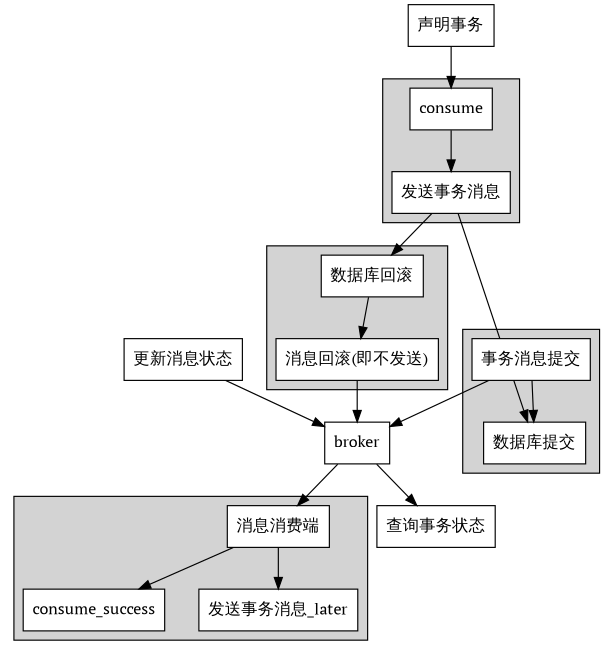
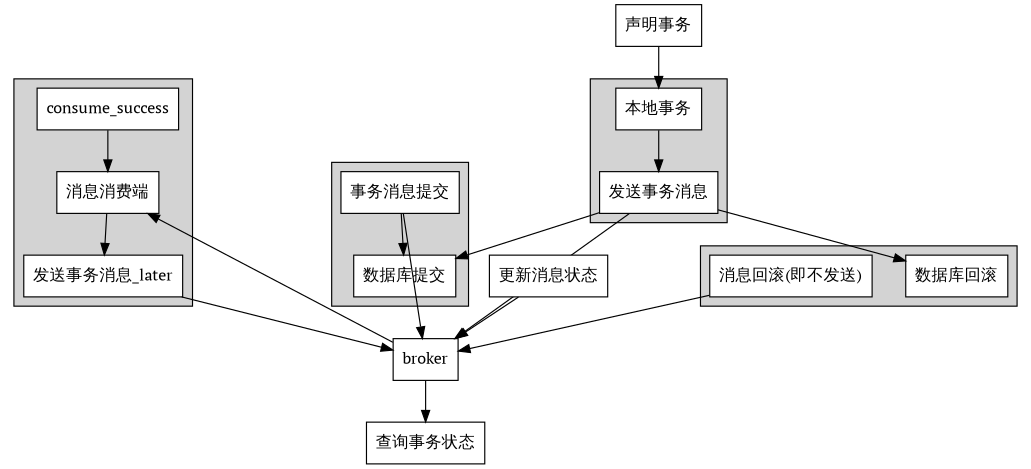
(451, 109) -> (659, 109)
none -> (547, 273)
(366, 312) -> none
none -> (282, 322)
(191, 566) -> (108, 145)
